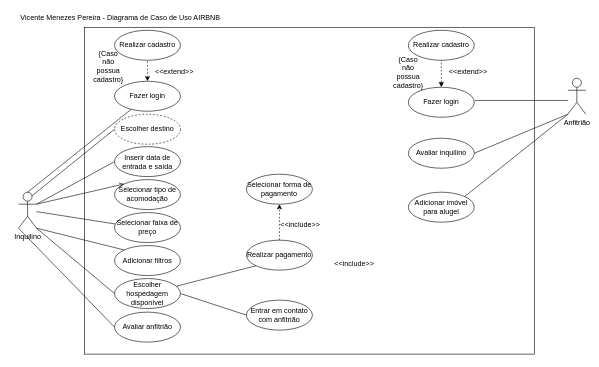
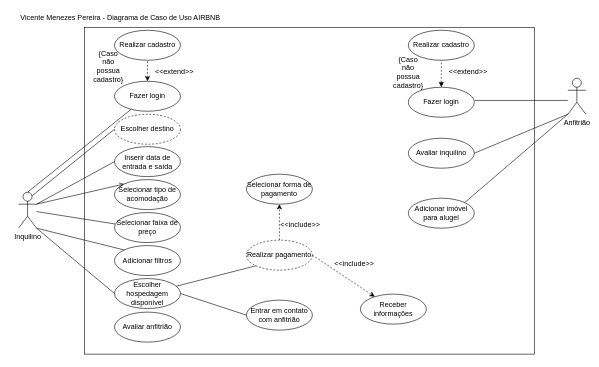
(441, 207) -> (441, 213)
(279, 255) -> (279, 255)
(67, 278) -> none
none -> (370, 294)
none -> (393, 309)
